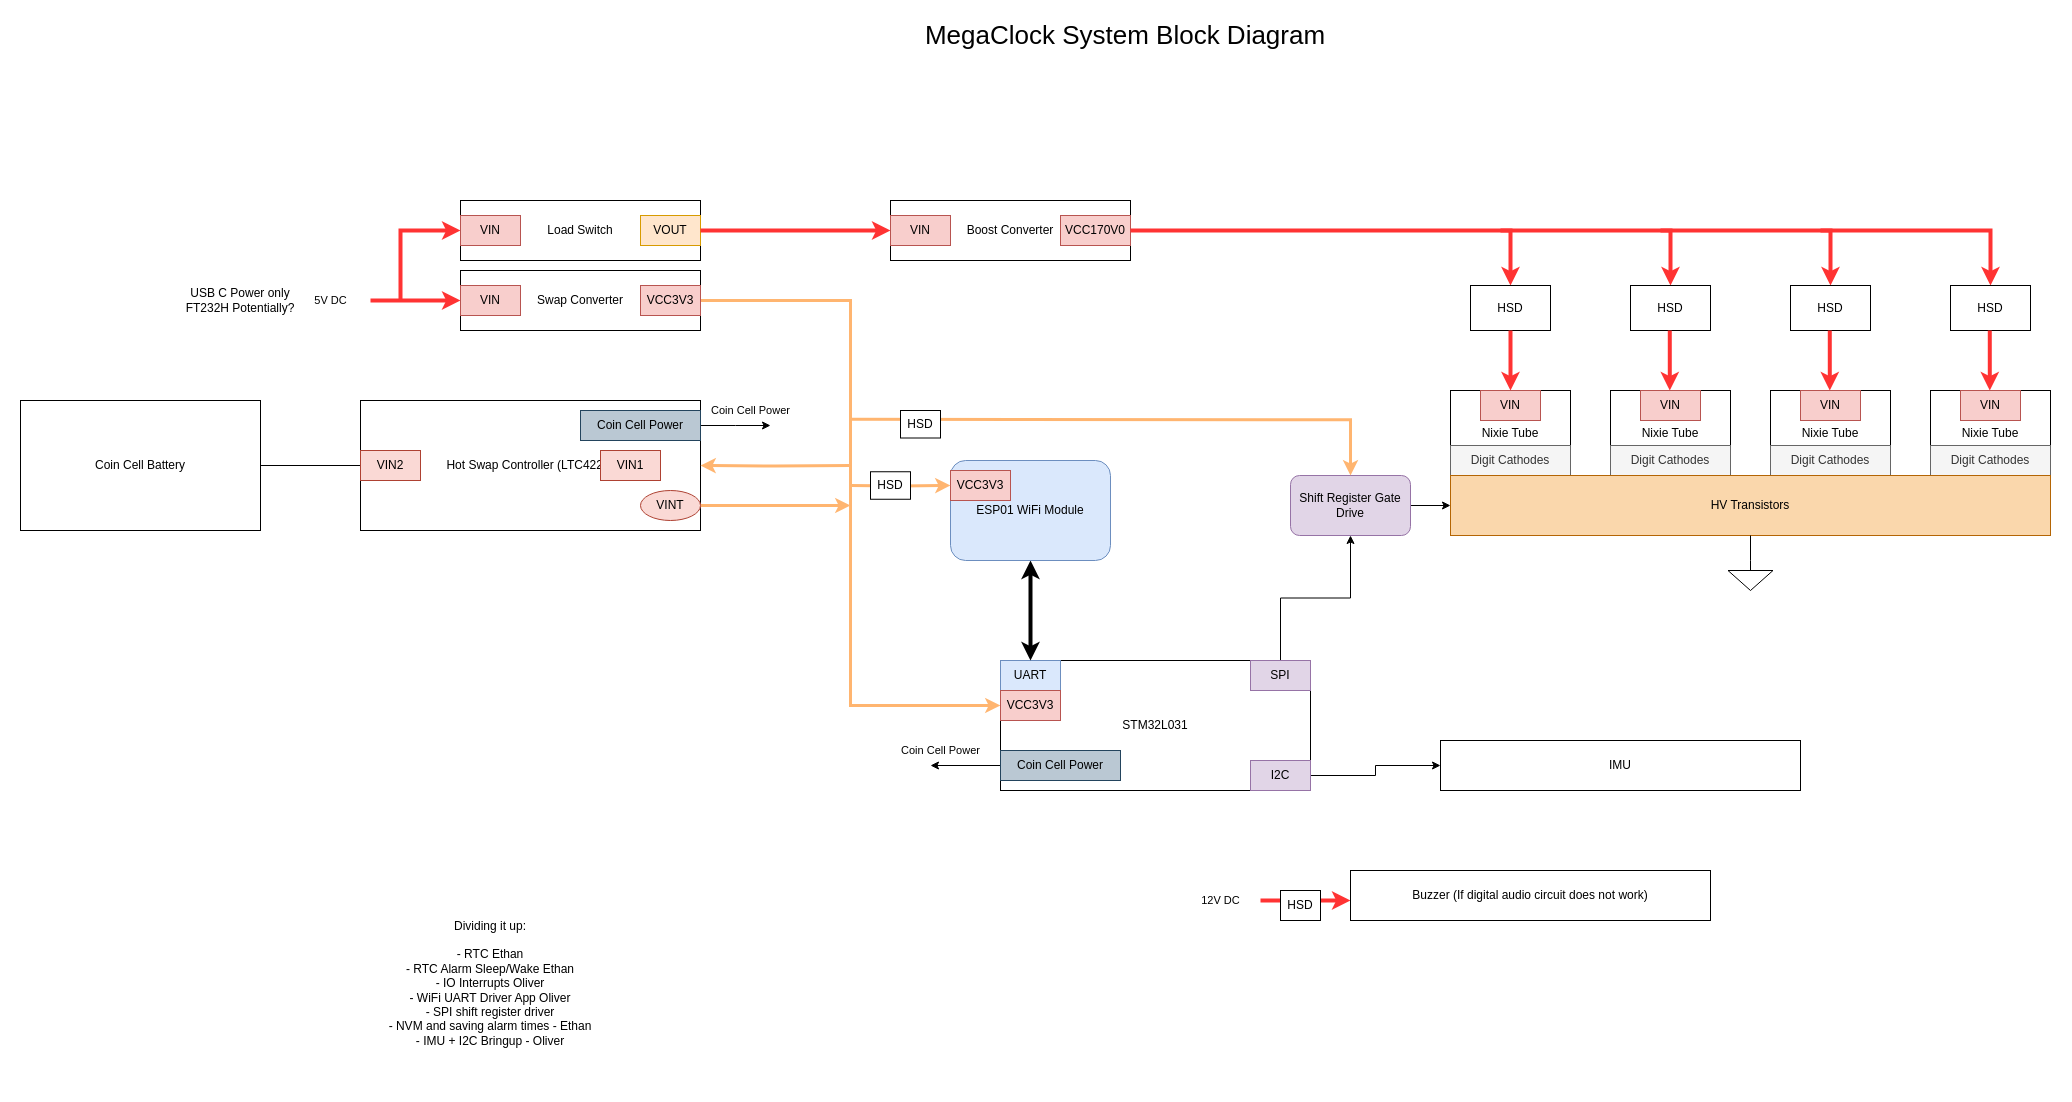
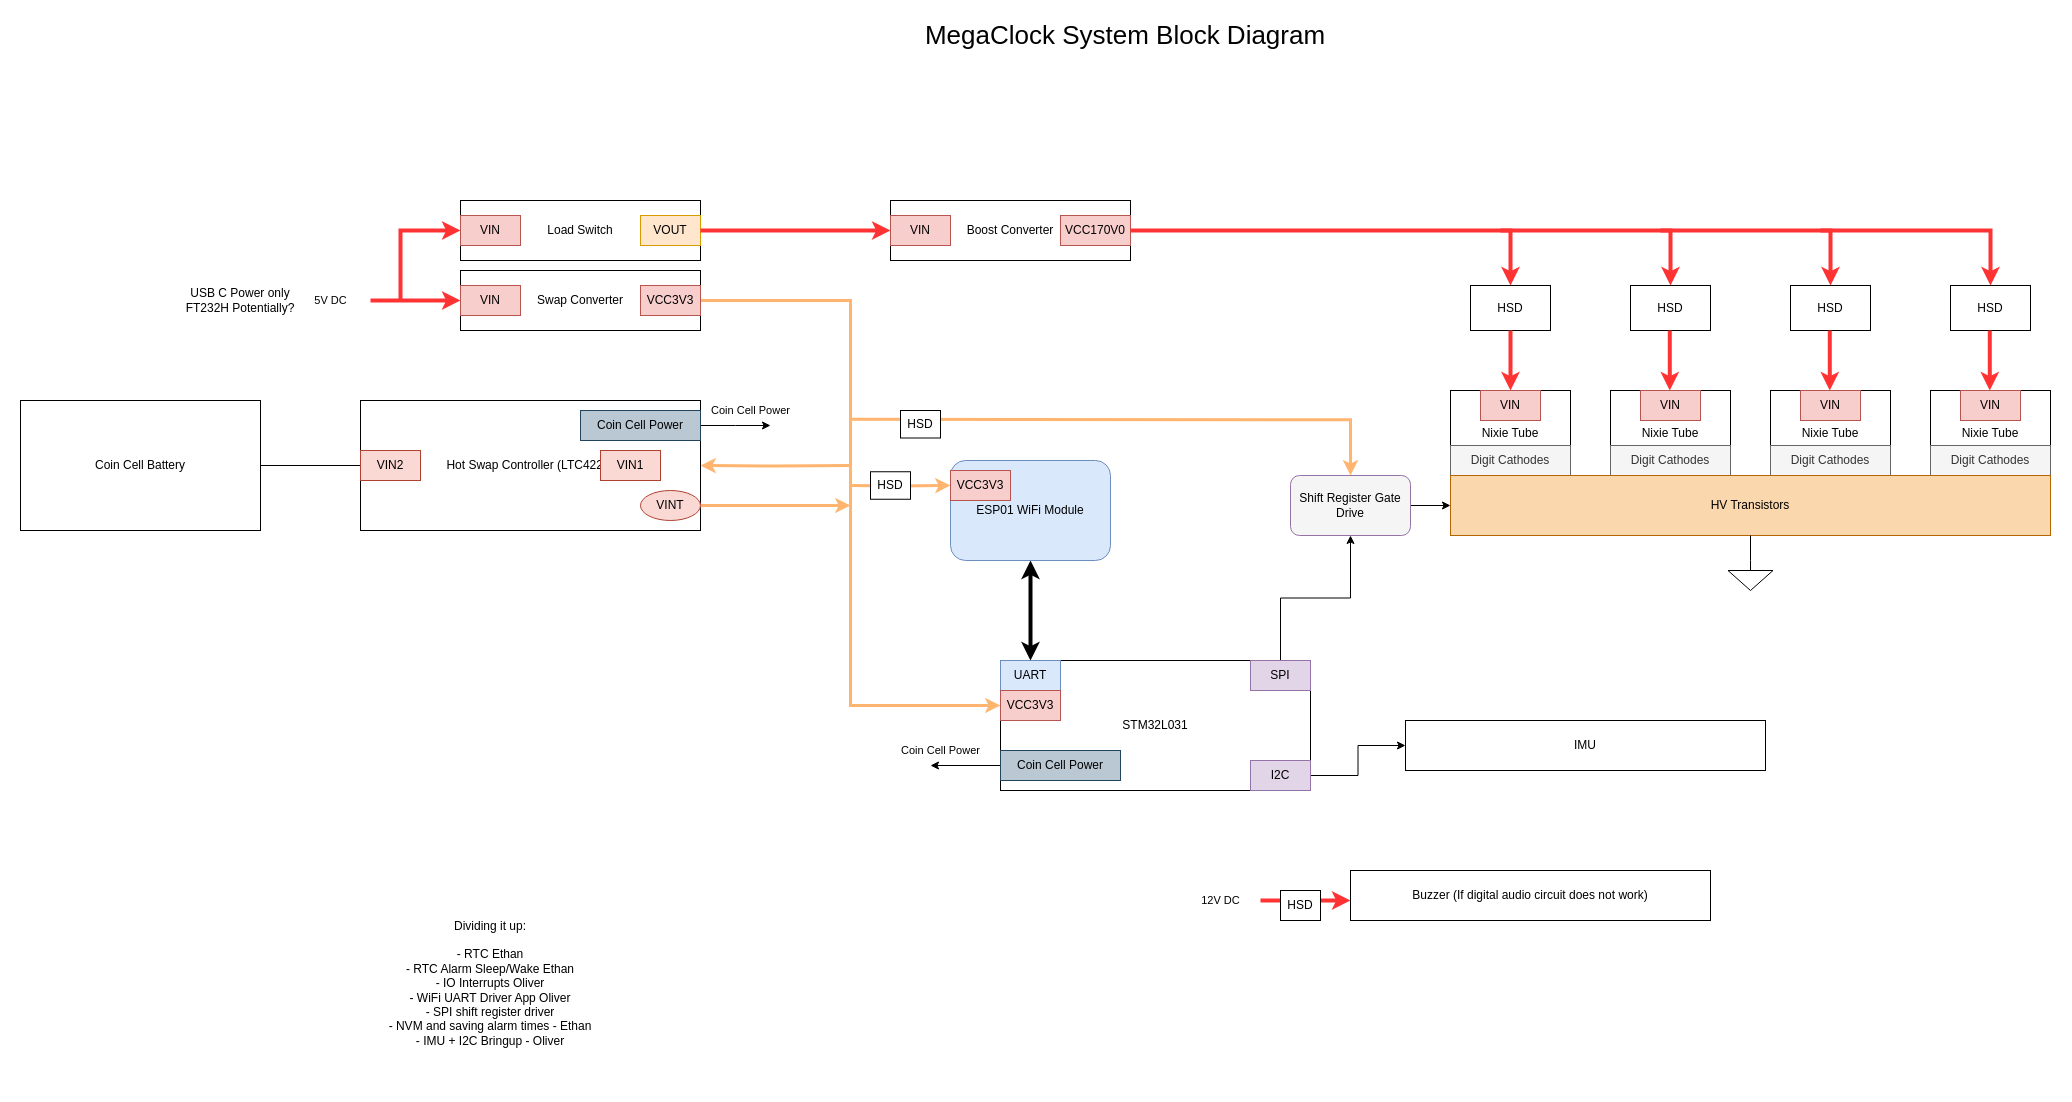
(1351, 506) -> (1351, 506)
(1621, 766) -> (1586, 746)
